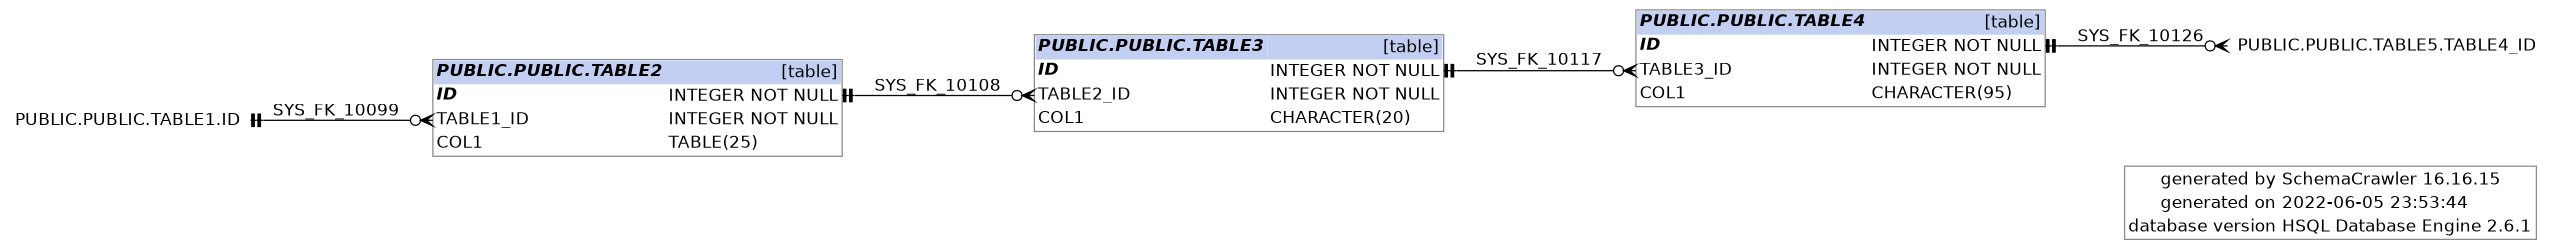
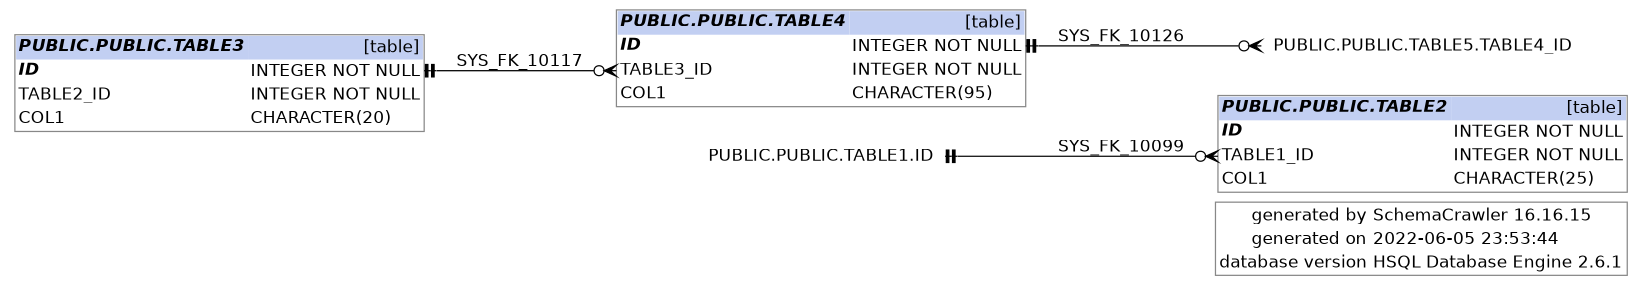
(933, 96) -> none
(714, 143) -> (1524, 179)
